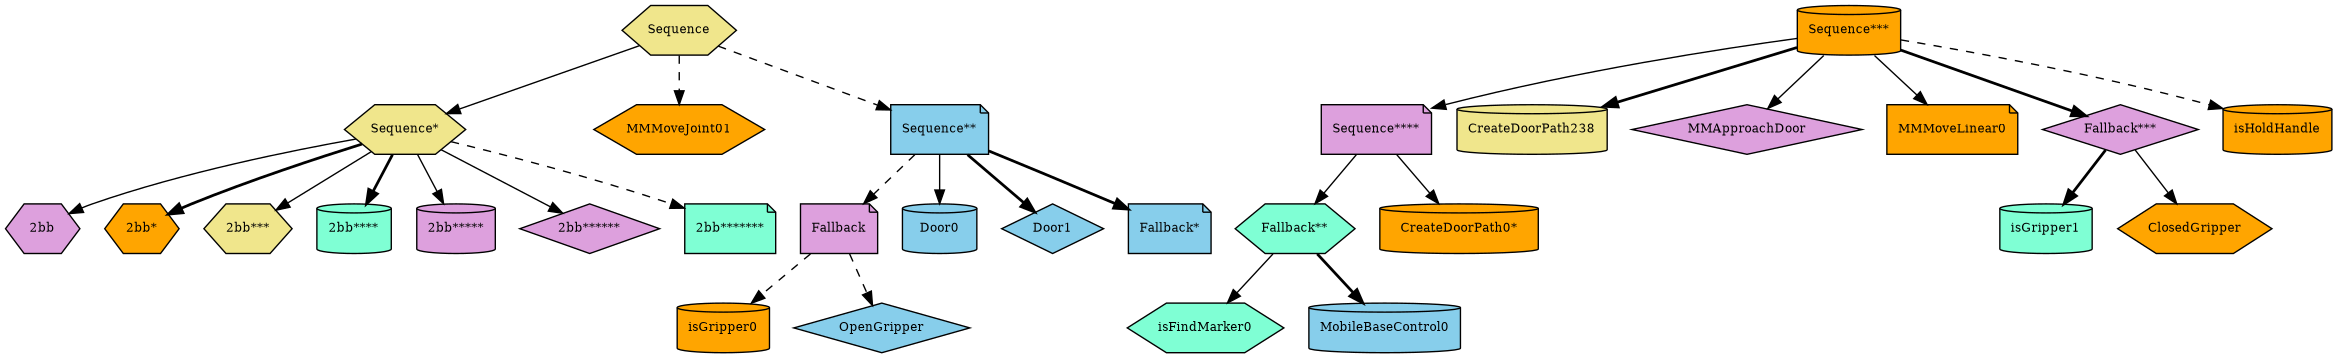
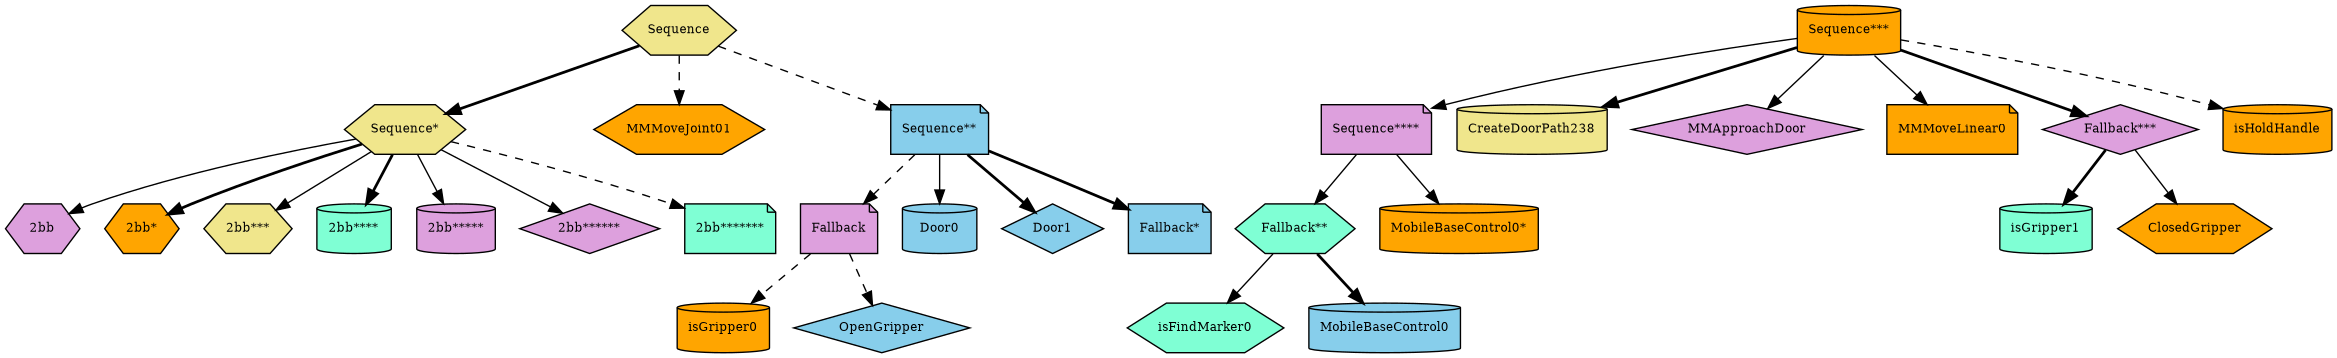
(550, 77) -> (550, 77)
(1459, 229) -> (1459, 229)
